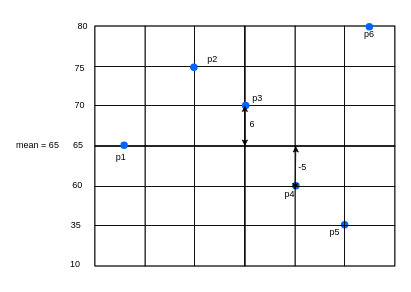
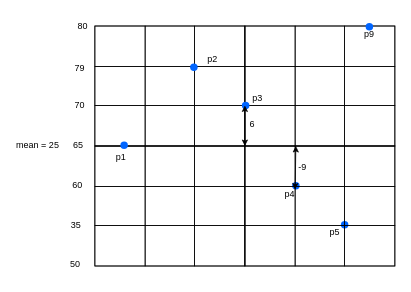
(369, 34) -> (369, 34)
(80, 68) -> (80, 68)
(38, 145) -> (38, 145)
(303, 168) -> (303, 168)
(75, 264) -> (75, 264)
